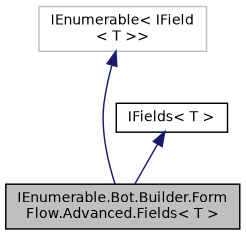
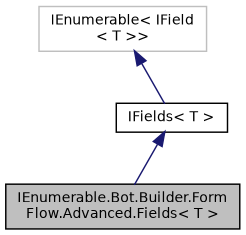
(103, 125) -> (153, 84)
